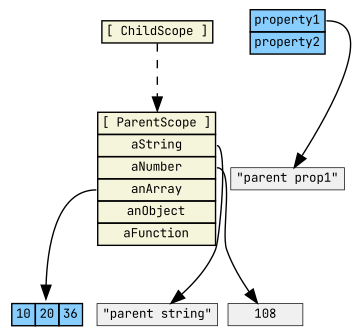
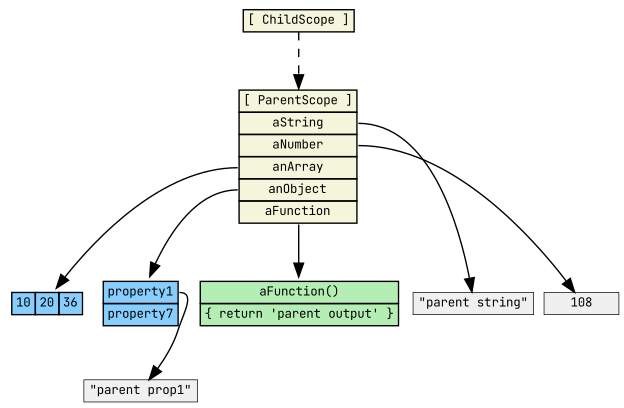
(288, 42) -> (141, 314)
none -> (187, 215)
none -> (299, 304)
